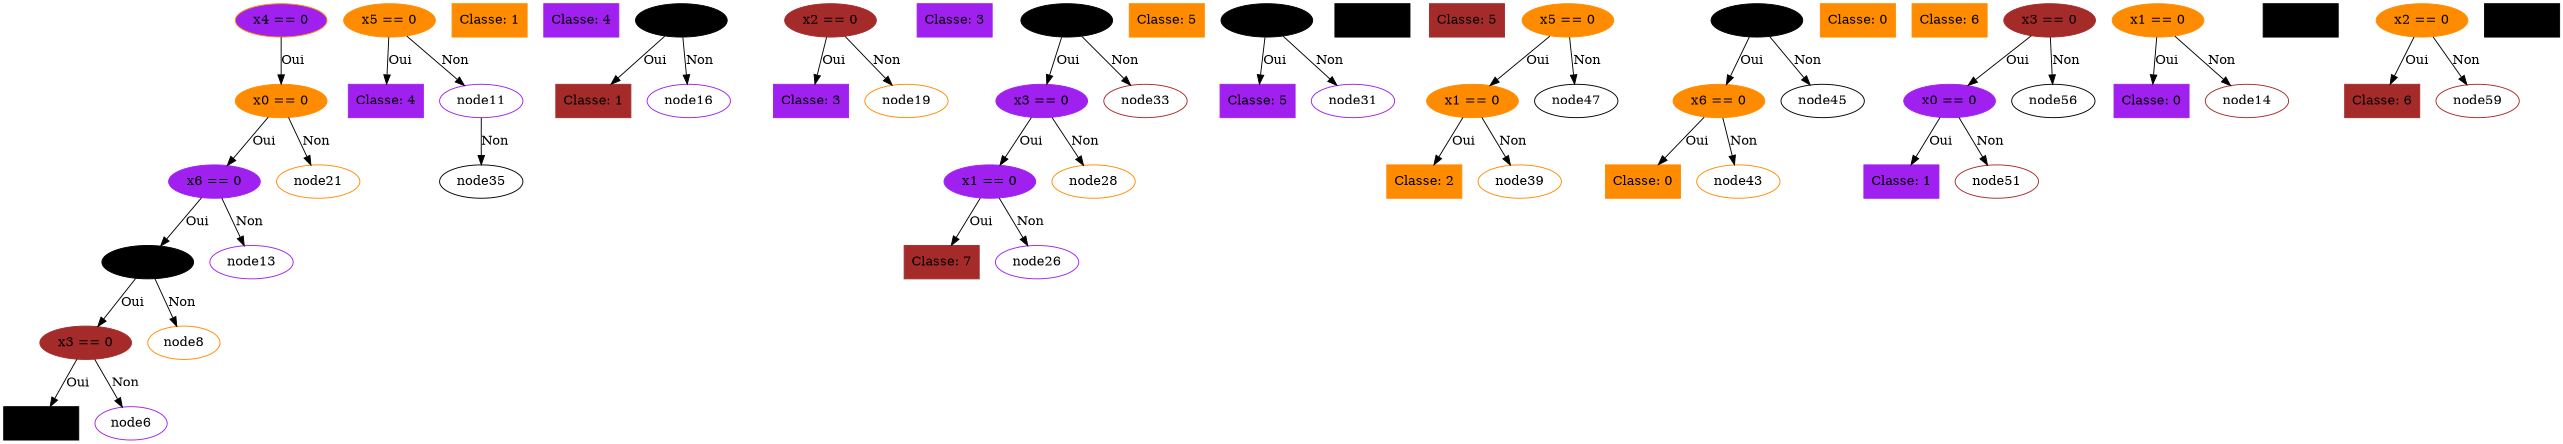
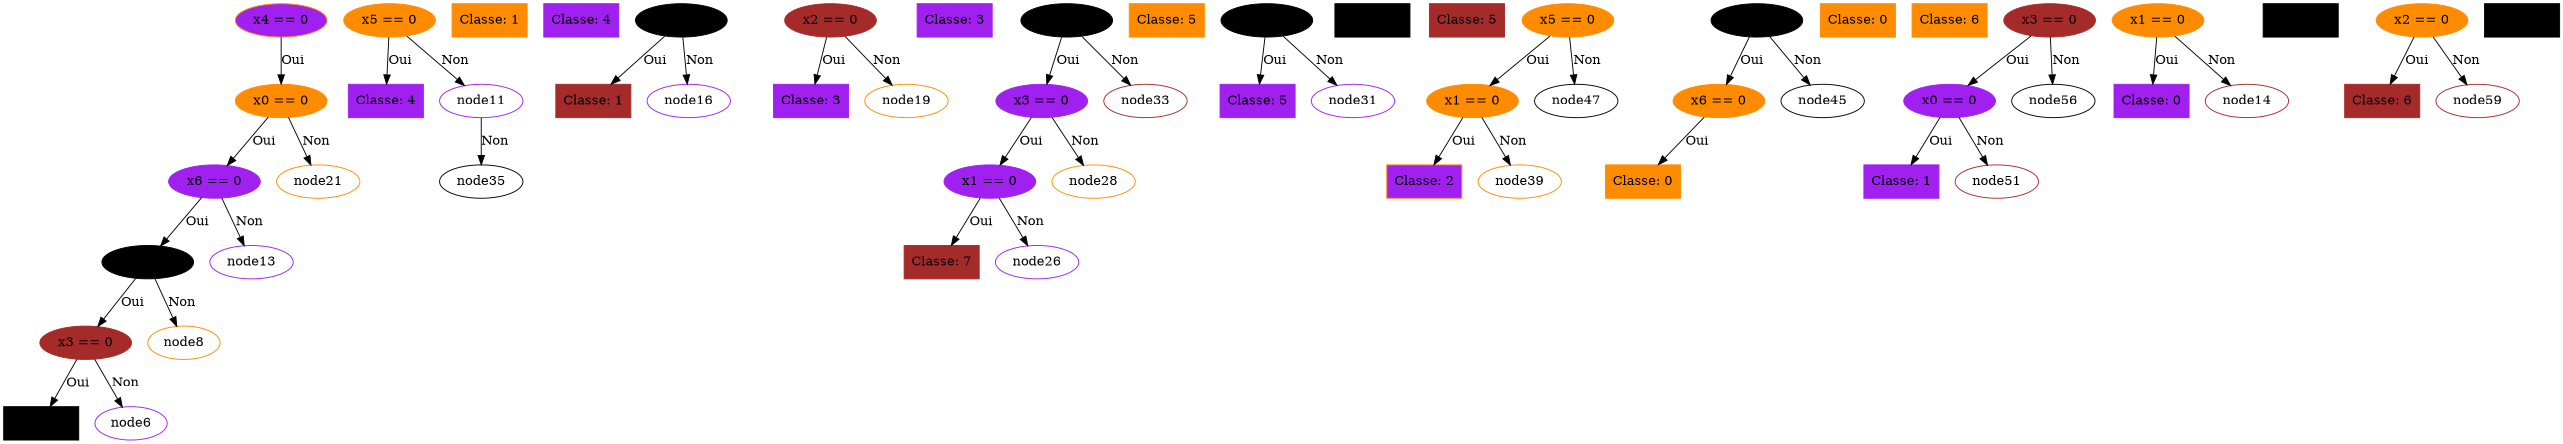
(1424, 182) -> (1424, 182)
(1738, 182) -> none
